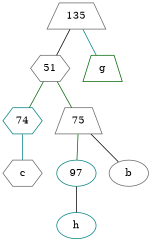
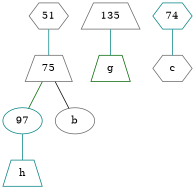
(63, 42) -> none
(36, 95) -> none
(64, 95) -> (49, 42)
(76, 199) -> (23, 147)
(76, 226) -> (23, 173)
